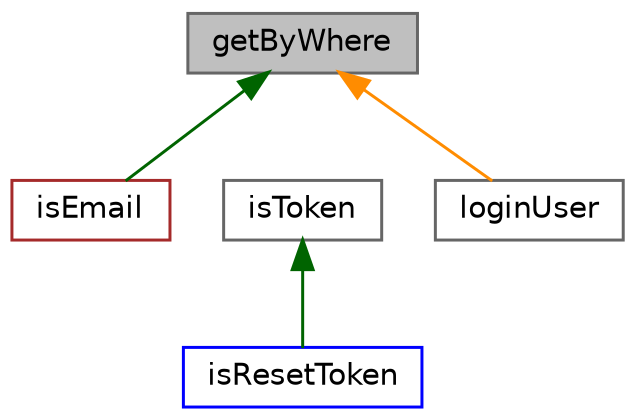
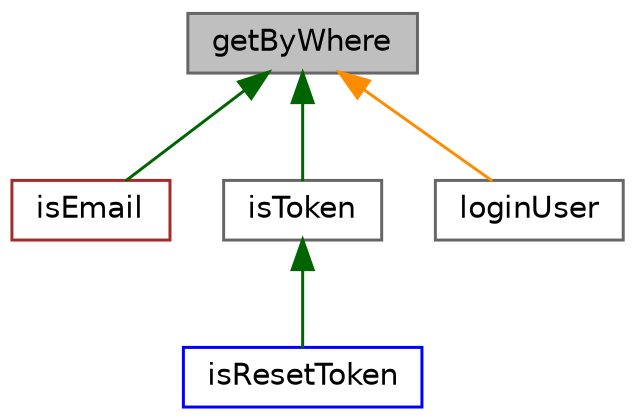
none -> (303, 142)
